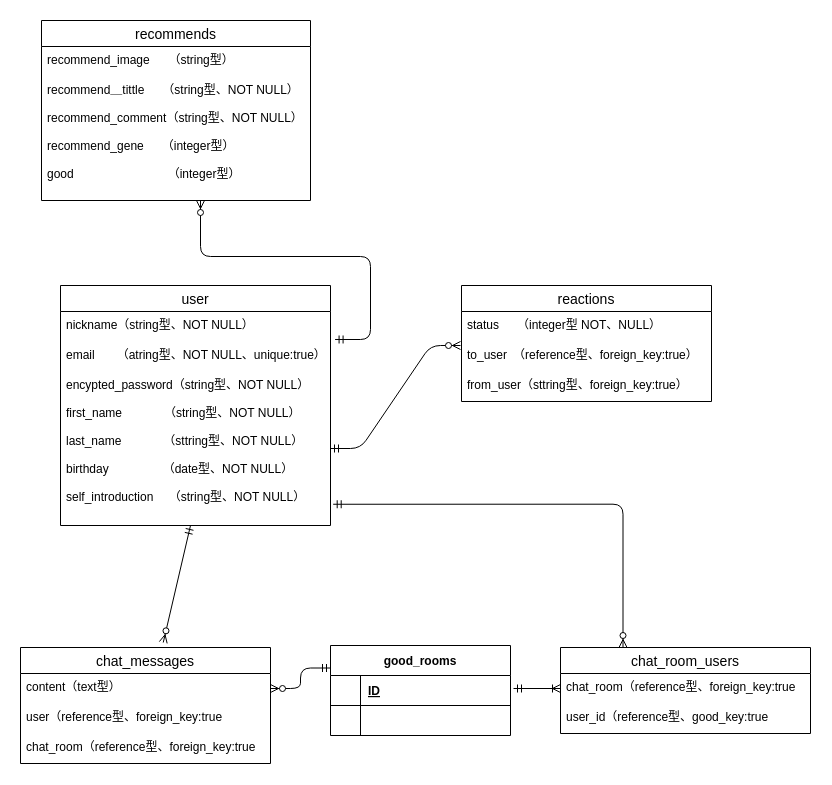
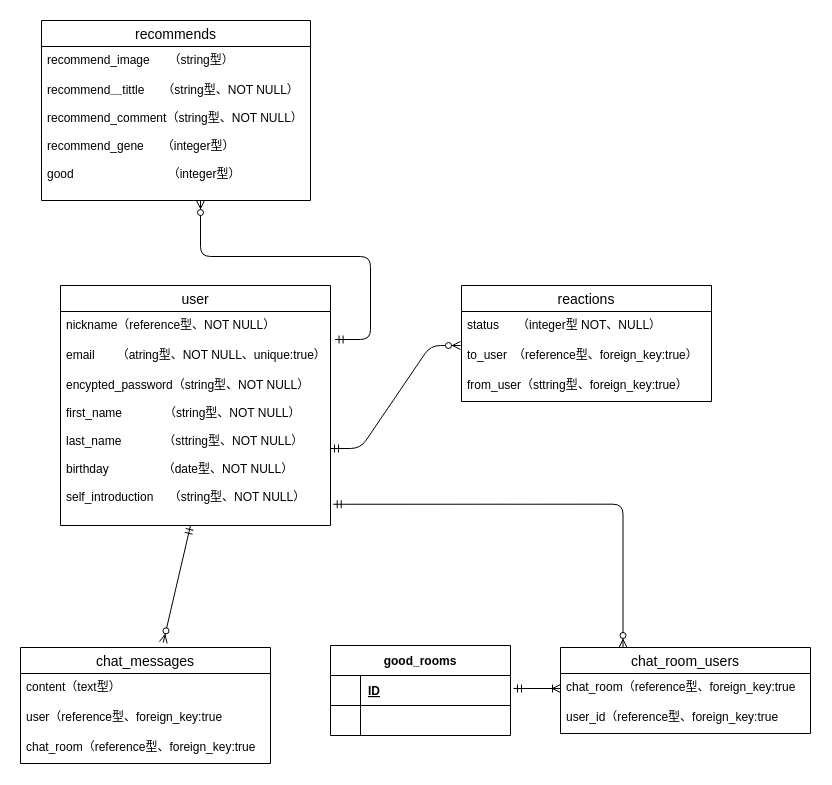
(159, 325) -> (171, 325)
(301, 680) -> none
(678, 717) -> (687, 717)
